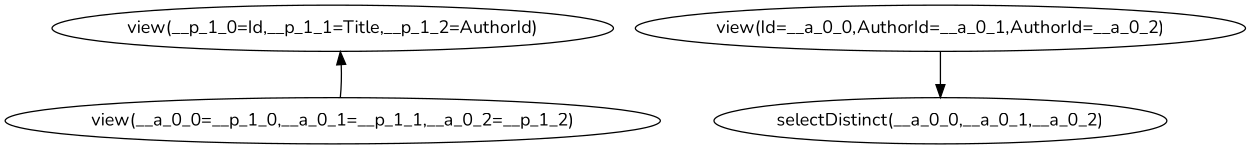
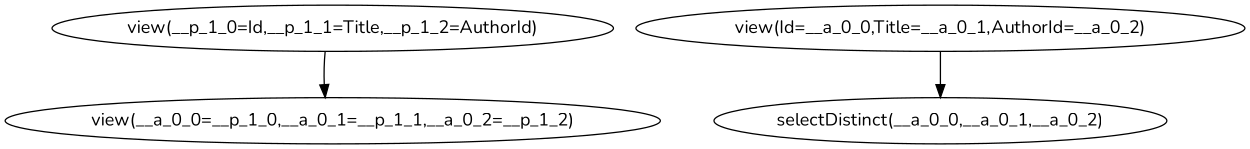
(940, 28) -> (940, 28)
(341, 81) -> (324, 68)
